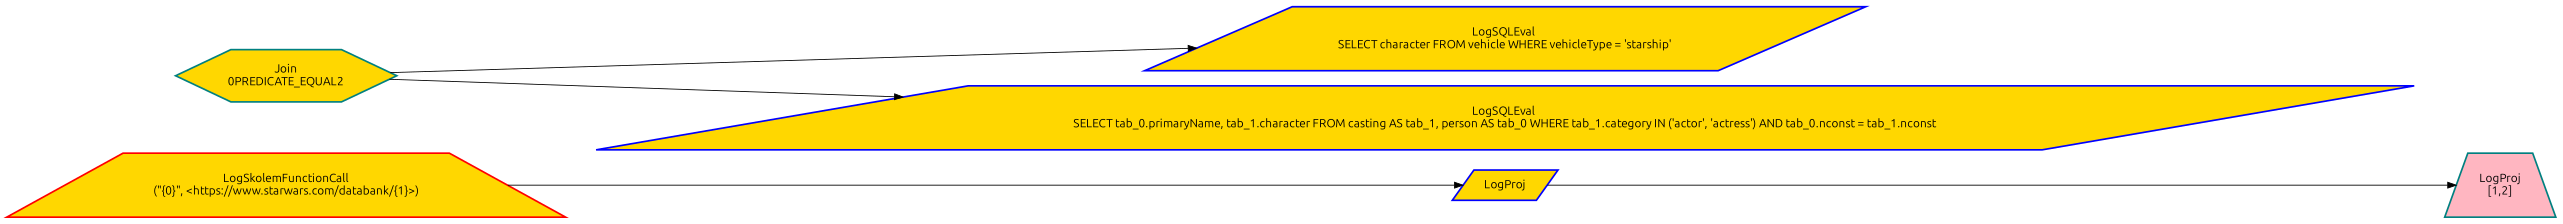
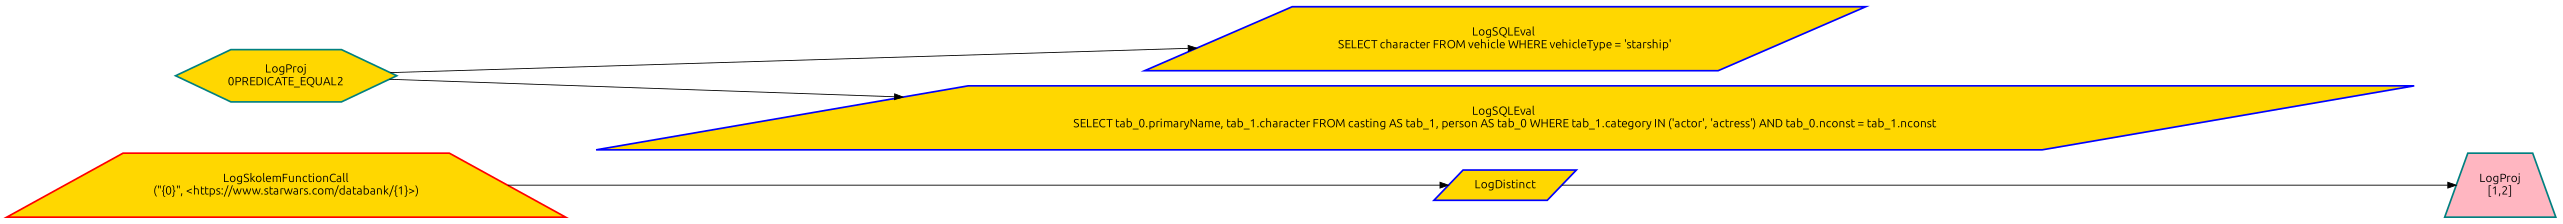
(286, 76) -> (286, 76)
(1505, 185) -> (1505, 185)
